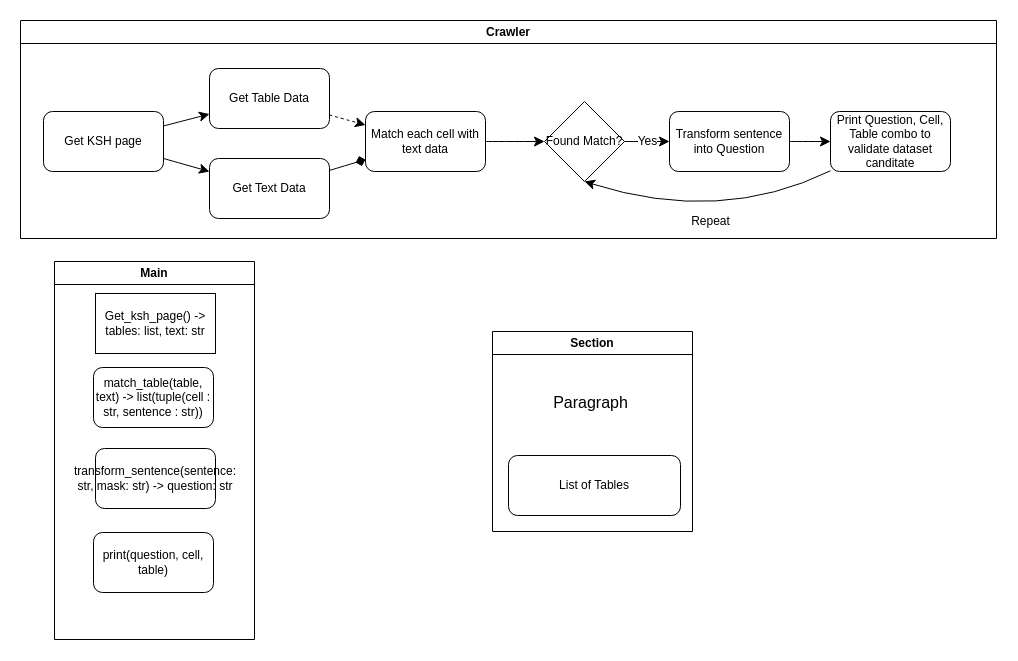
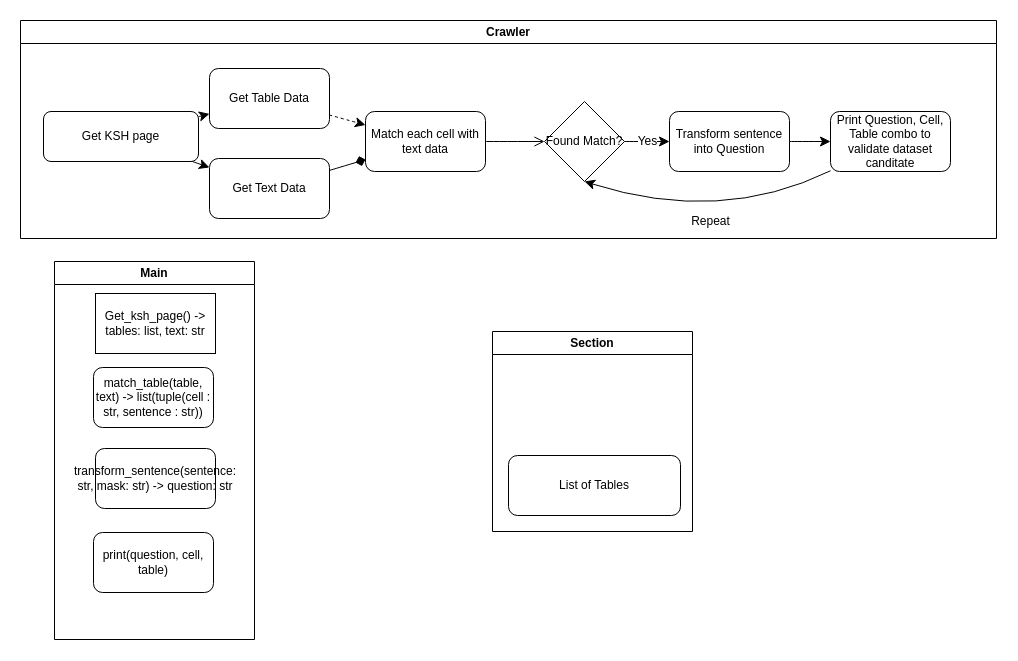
(104, 142) -> (121, 137)
(534, 142) -> (537, 142)
(591, 402) -> none
